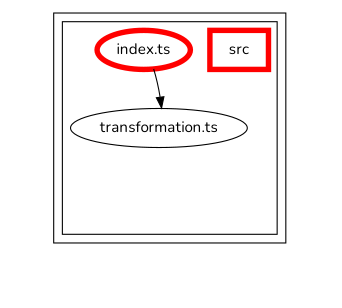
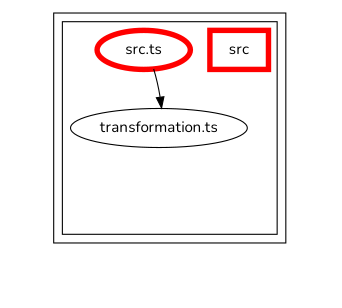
(144, 50) -> (144, 50)
